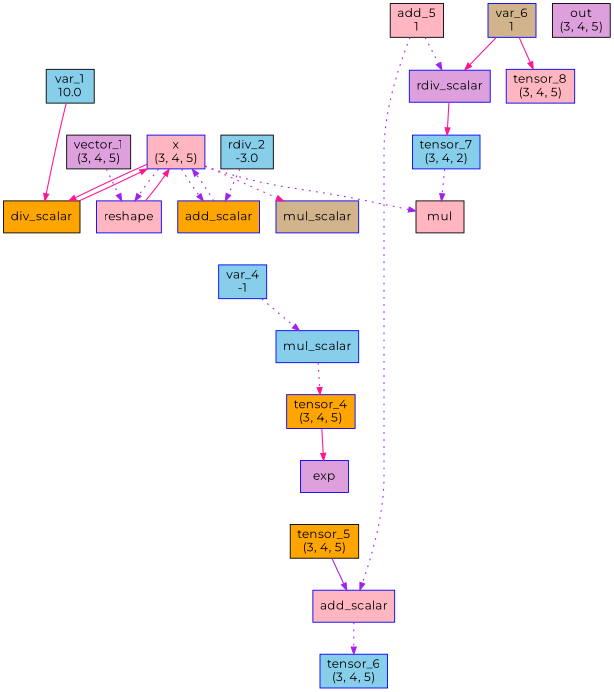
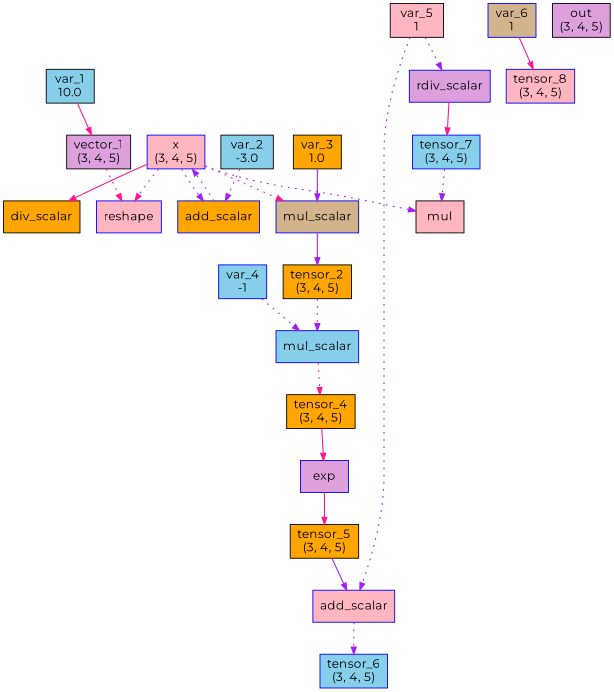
(417, 20) -> (417, 20)
(483, 51) -> none
(56, 149) -> (83, 116)
(247, 152) -> (247, 152)
none -> (317, 152)
(446, 152) -> (446, 152)
(109, 175) -> (114, 185)
(148, 182) -> (148, 182)
(110, 187) -> none
(156, 188) -> none
none -> (317, 282)
(321, 412) -> (321, 412)
none -> (324, 505)
